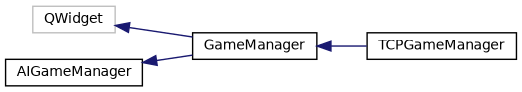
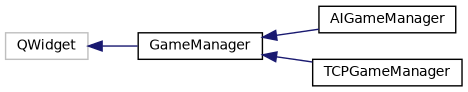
(175, 58) -> (298, 32)
